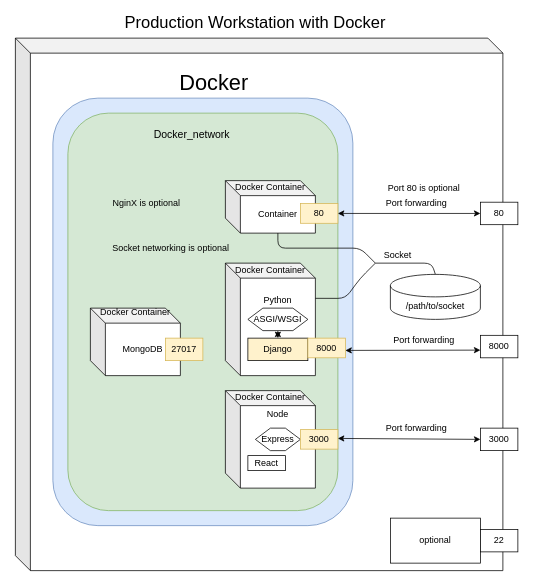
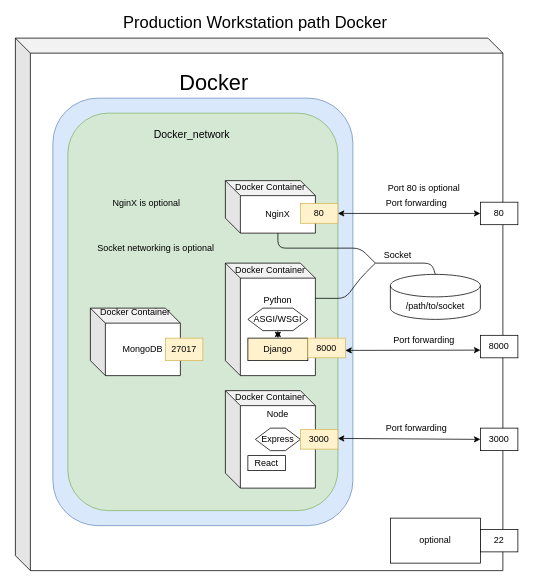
(255, 23) -> (255, 23)
(278, 214) -> (278, 214)
(171, 248) -> (156, 248)
